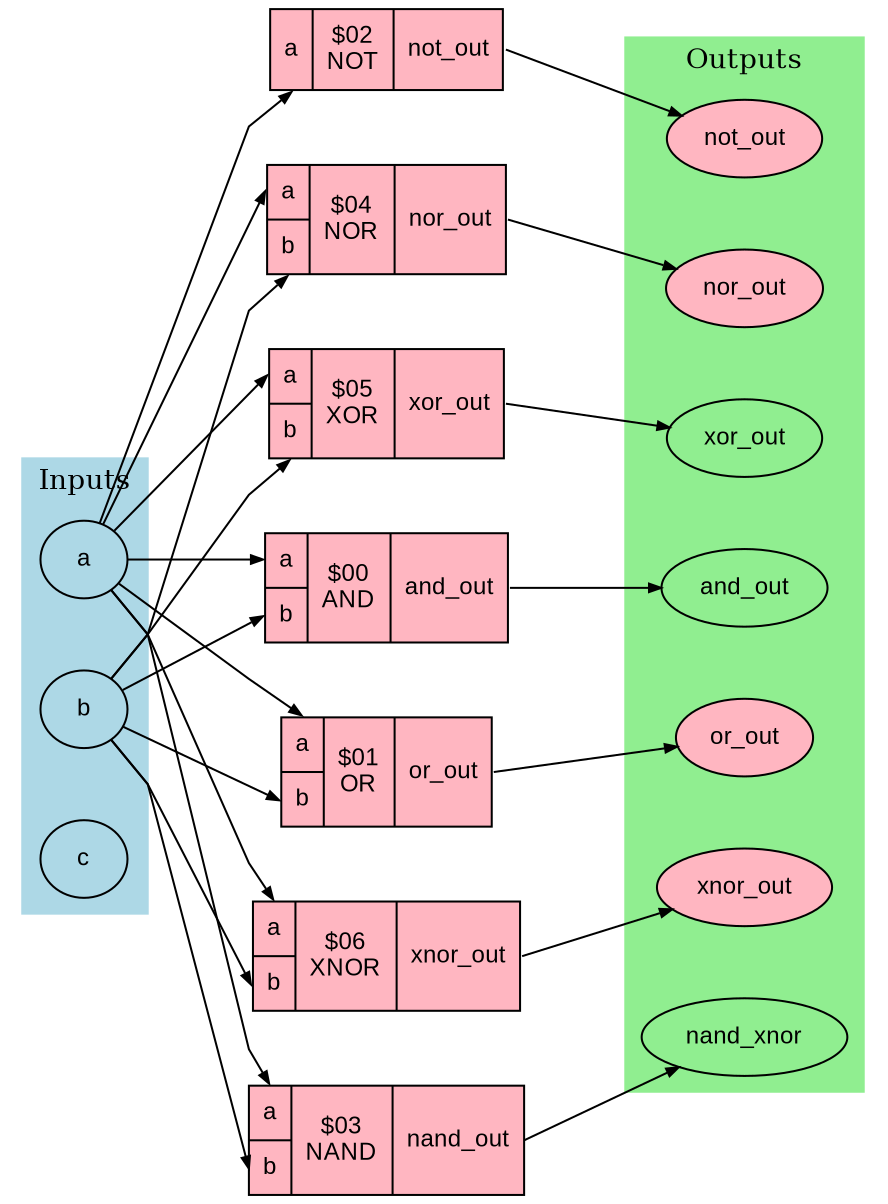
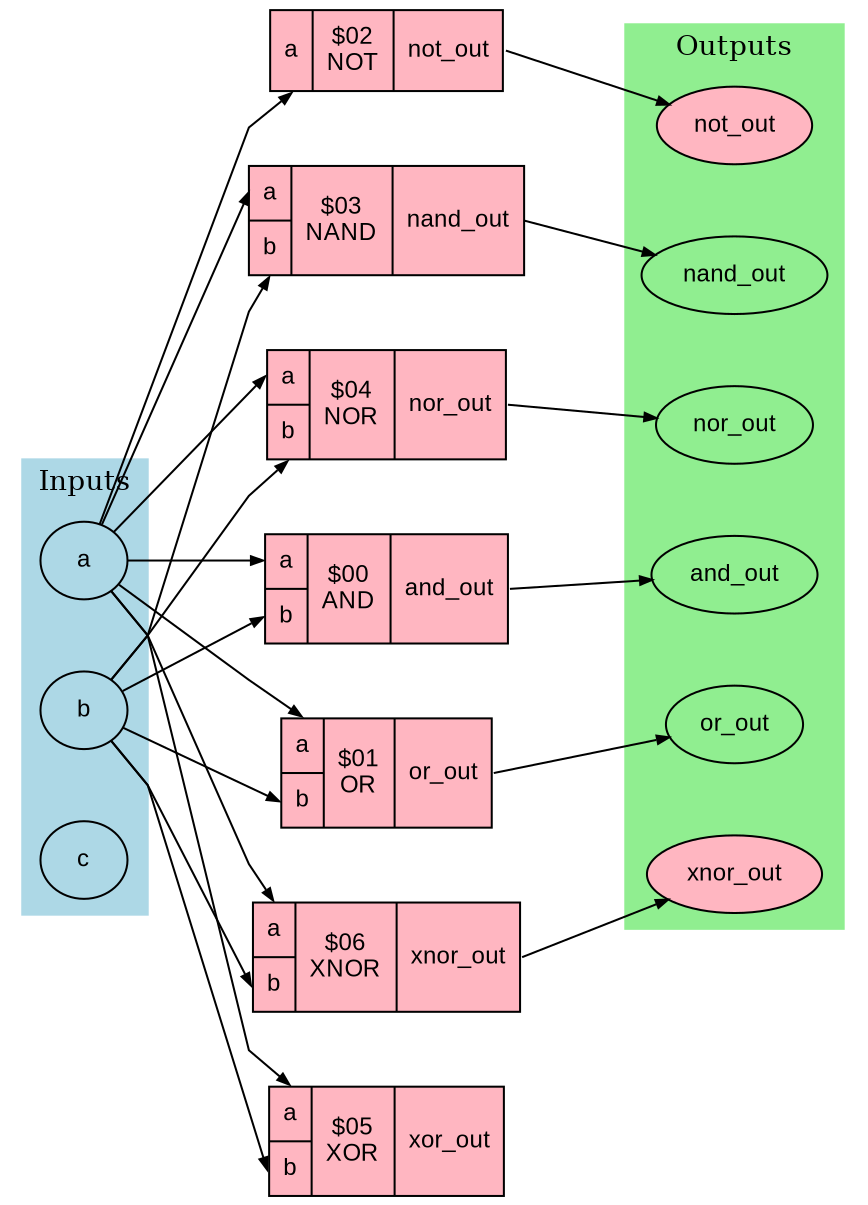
(745, 288) -> (734, 425)
(745, 438) -> none
(745, 738) -> (734, 724)
(745, 1037) -> (734, 275)
